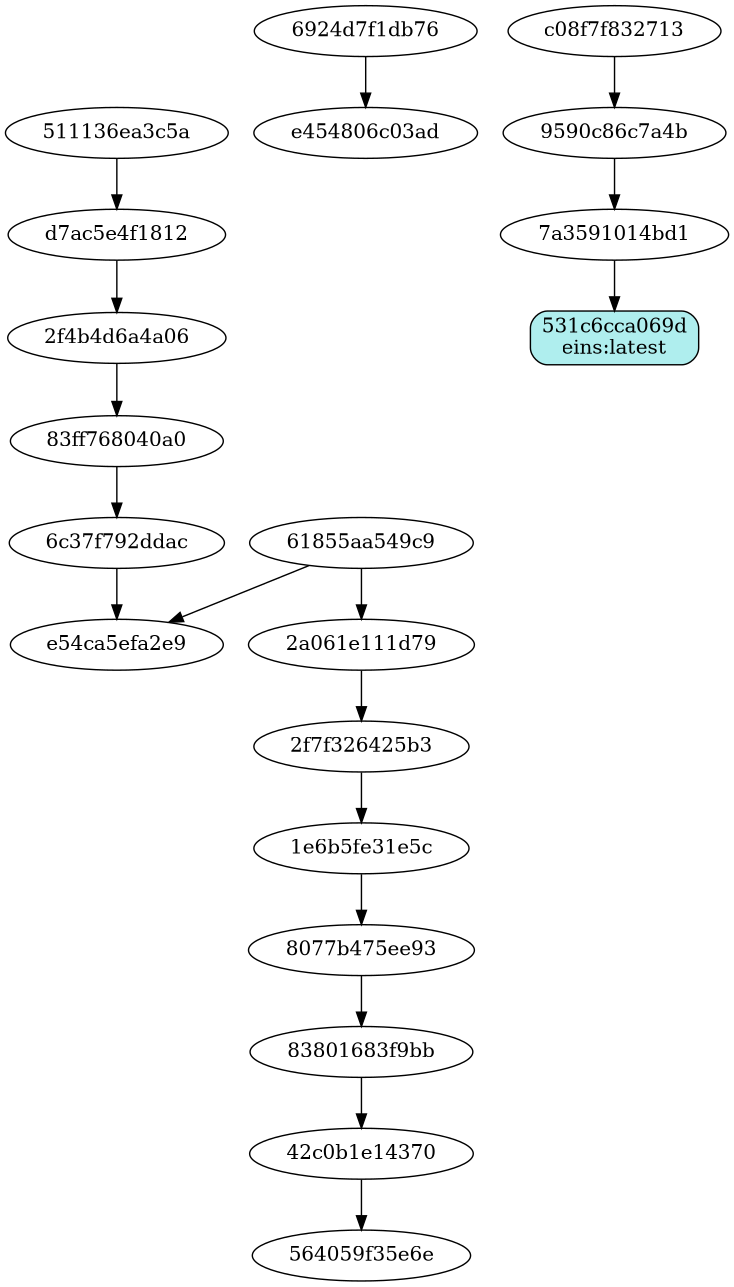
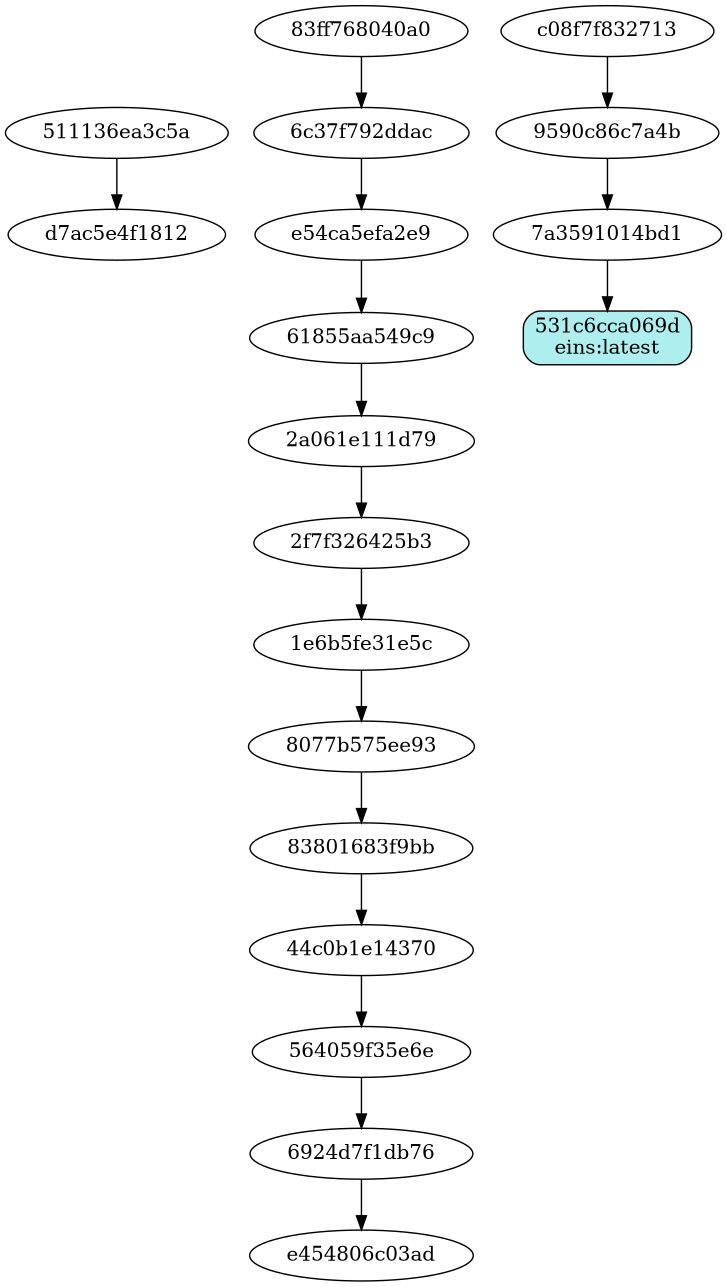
(117, 338) -> none
(246, 591) -> (361, 279)
(361, 950) -> (361, 747)
none -> (361, 1096)
(361, 1154) -> (361, 950)
